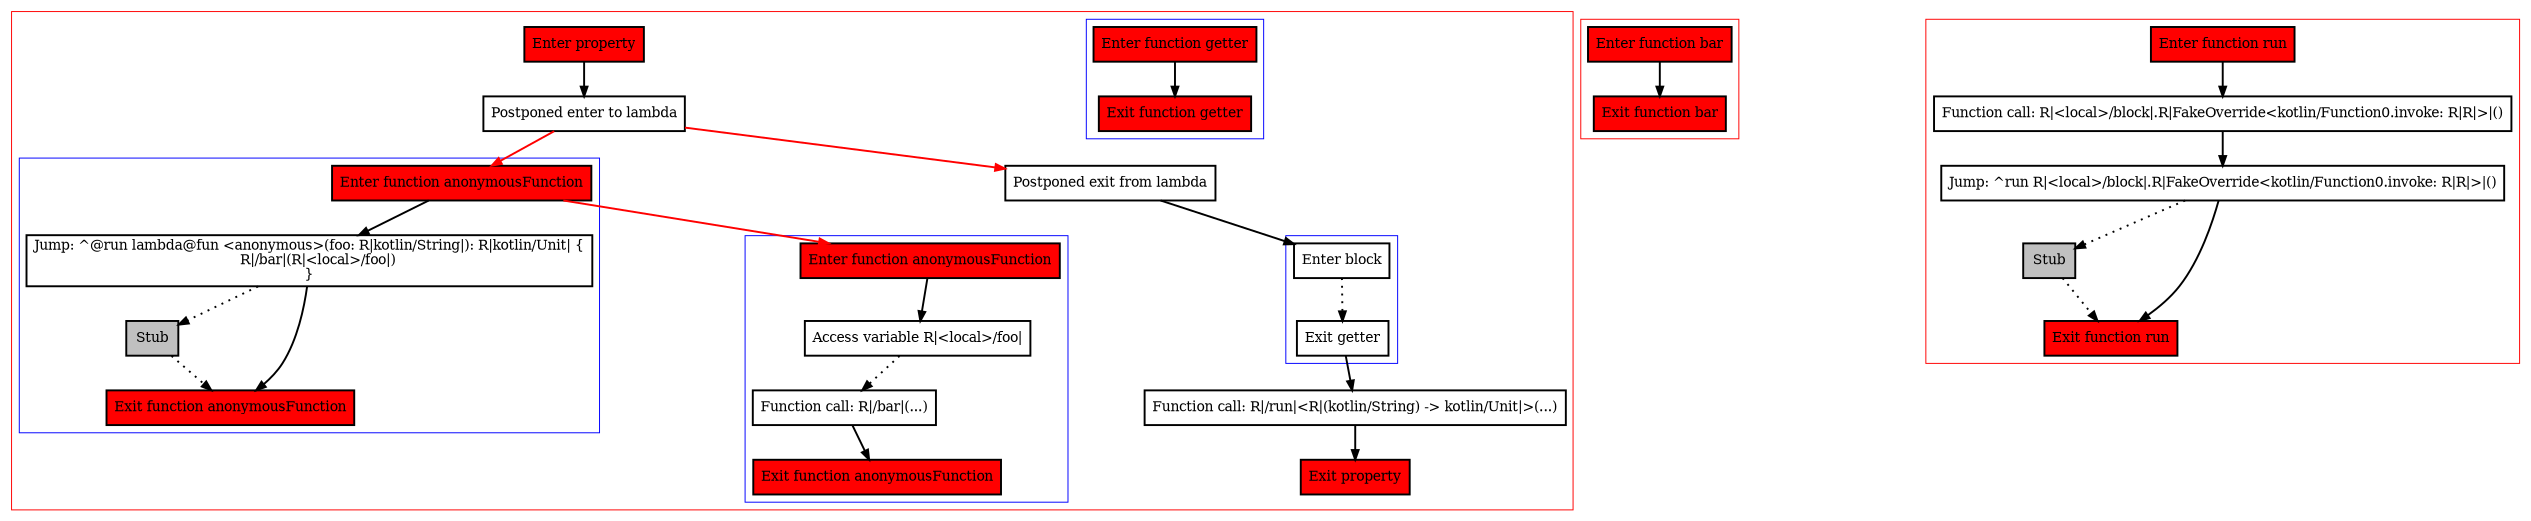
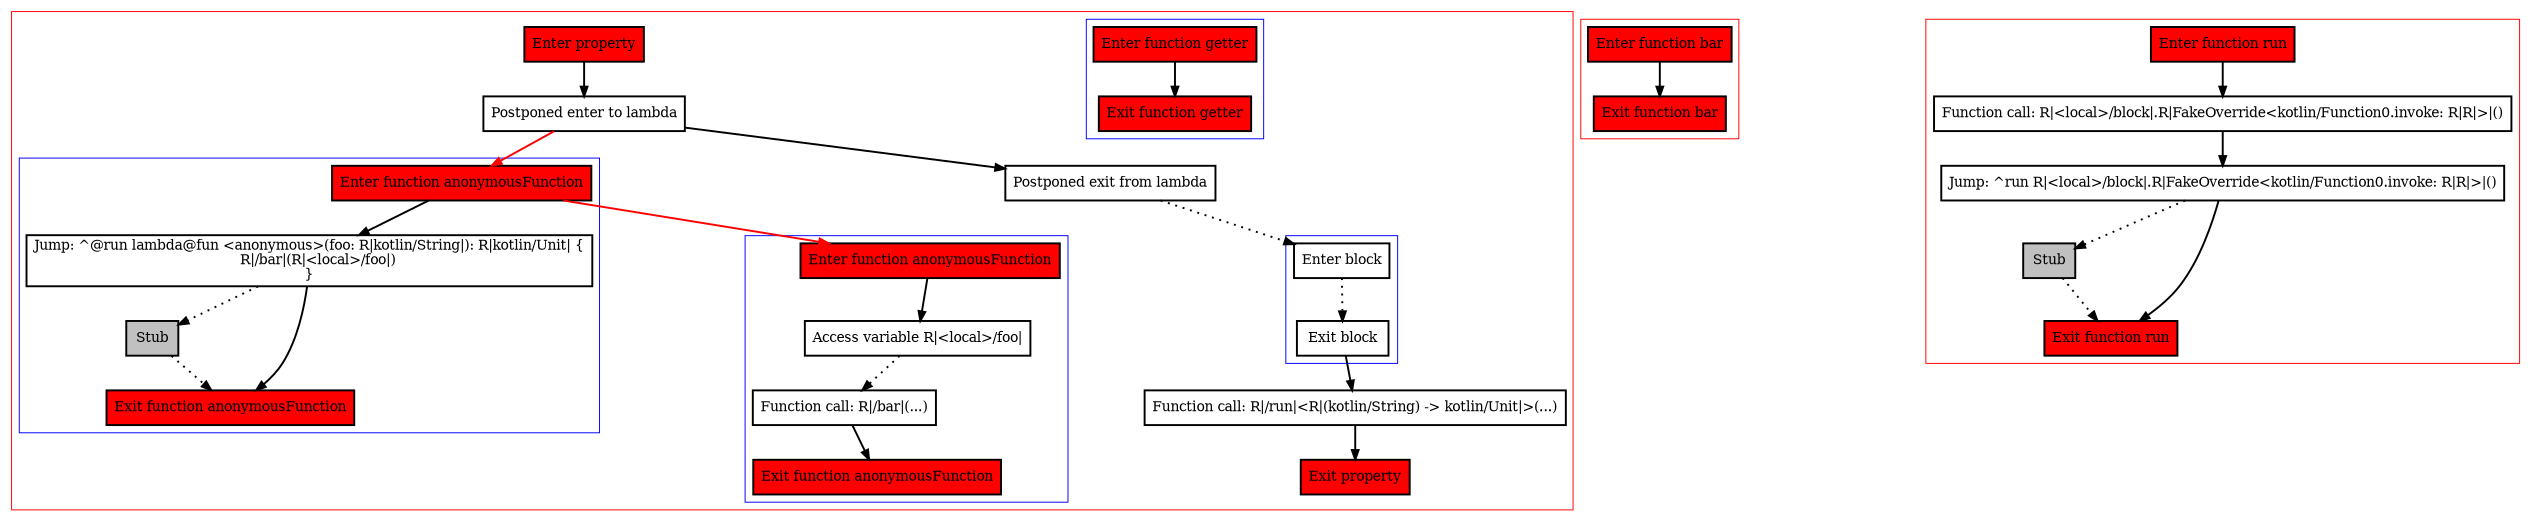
(840, 148) -> (840, 148)
(1223, 221) -> (1223, 221)
(1343, 338) -> (1343, 338)
